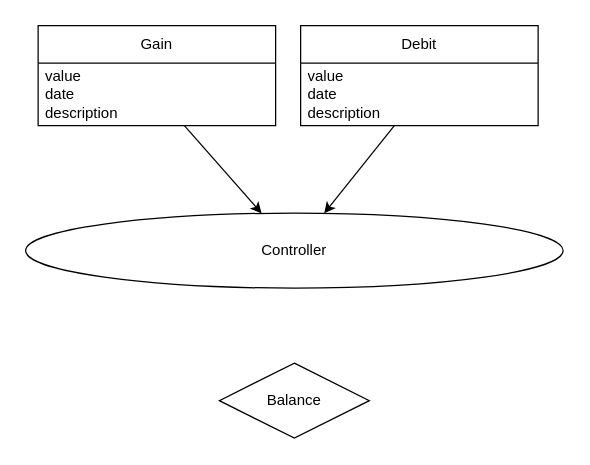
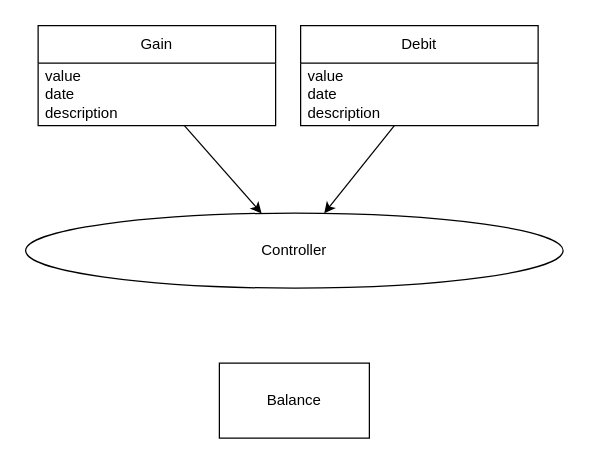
(294, 401) -> (294, 401)
